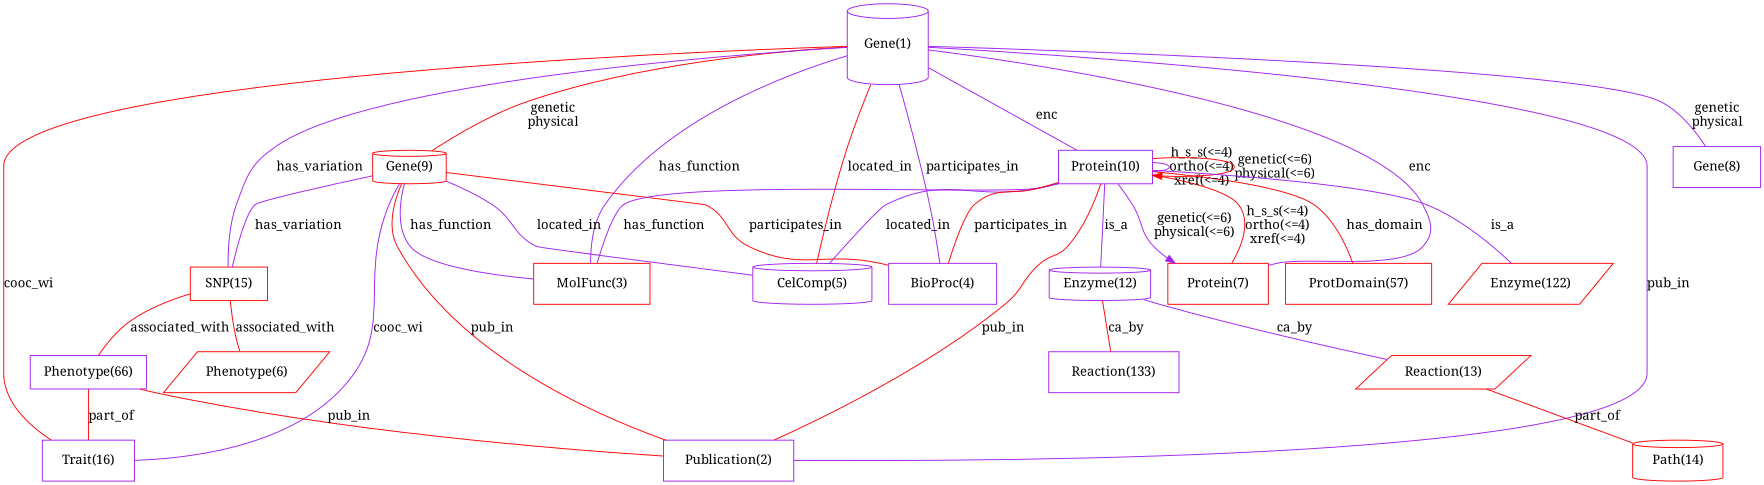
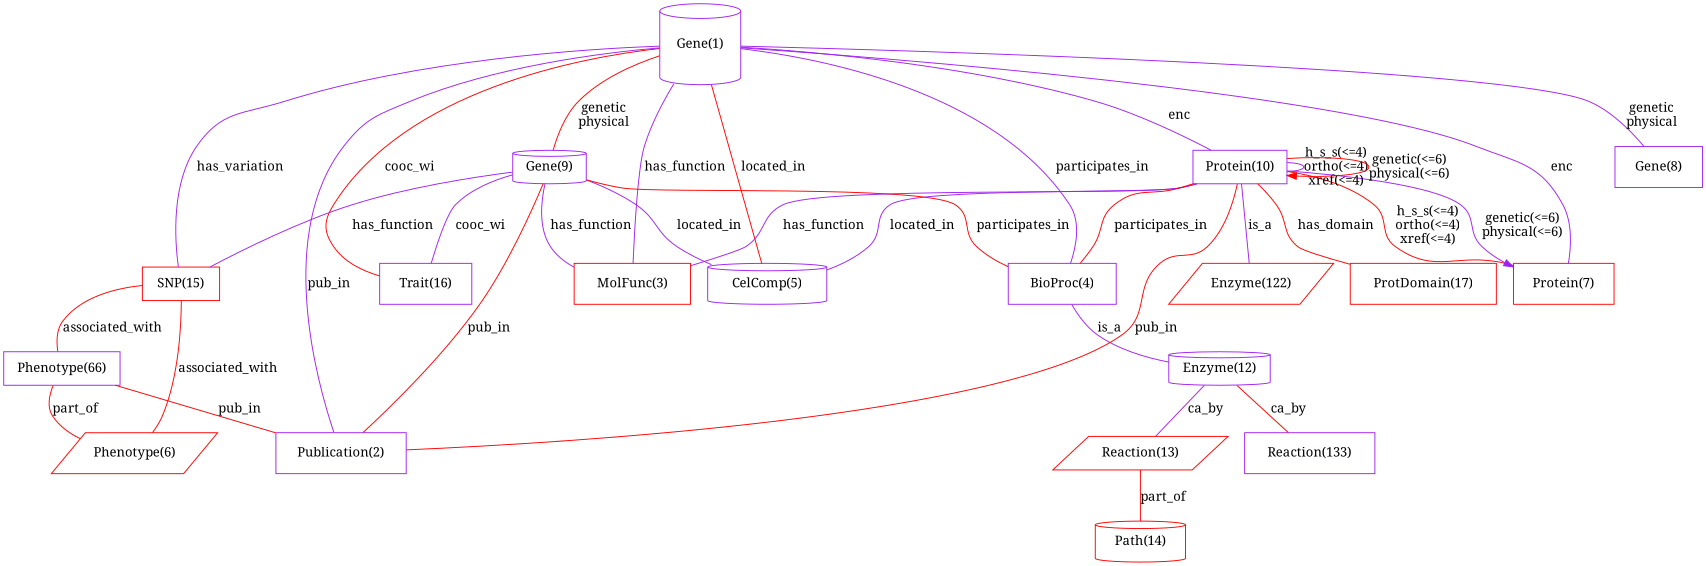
(409, 167) -> (549, 167)
(1103, 225) -> (1116, 345)
(299, 226) -> (393, 226)
(1359, 284) -> (1423, 284)
(88, 414) -> (54, 418)
